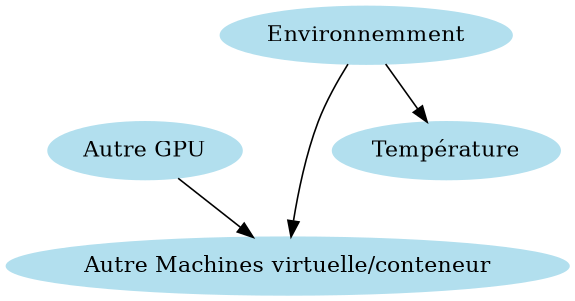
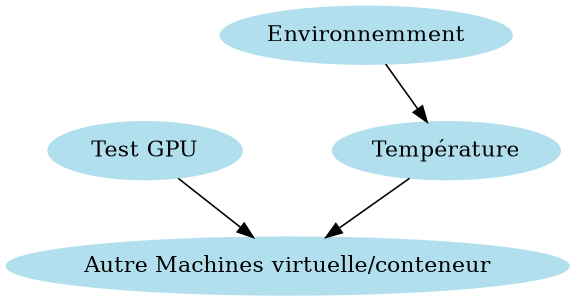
(312, 139) -> (375, 203)
(145, 151) -> (145, 151)
